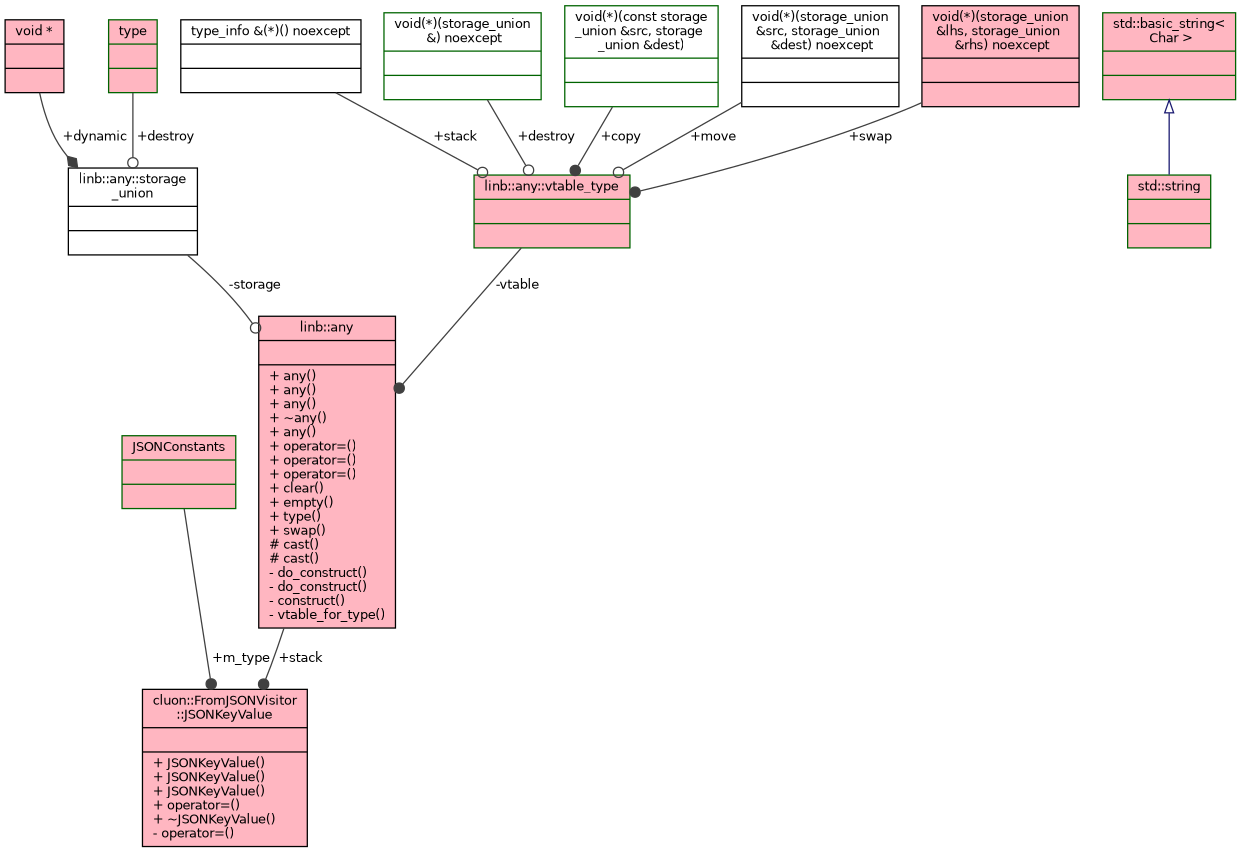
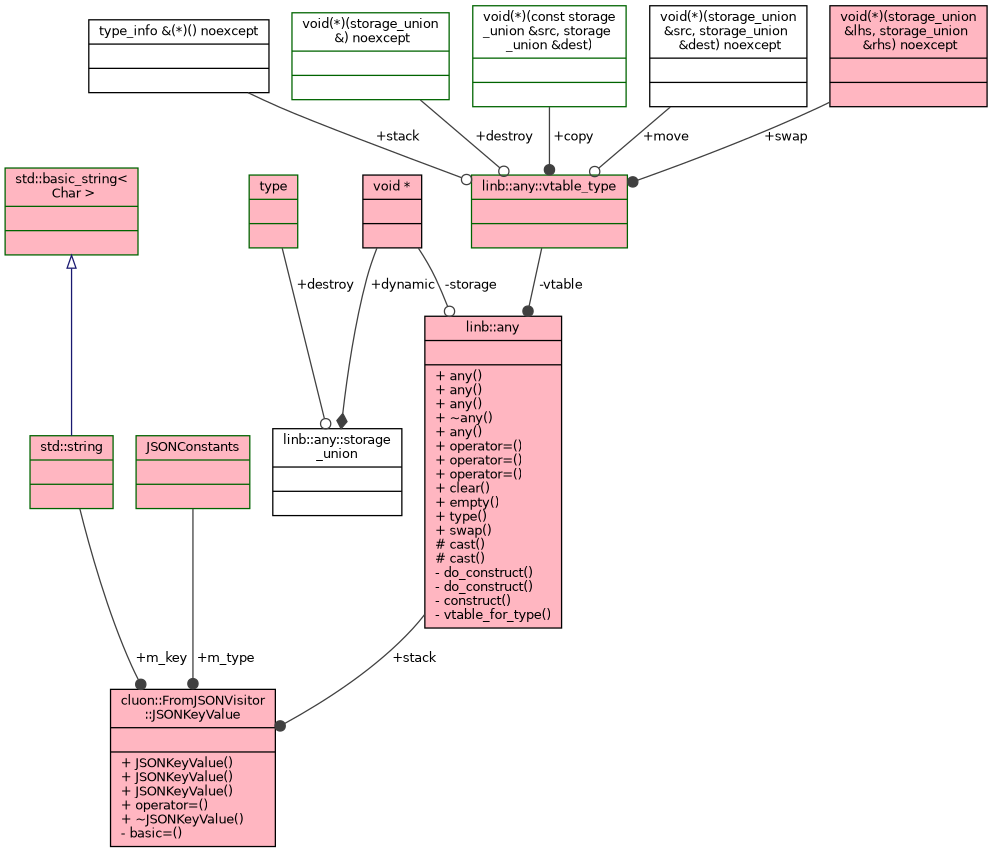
(222, 288) -> (435, 276)
none -> (105, 596)
(194, 834) -> (152, 834)
